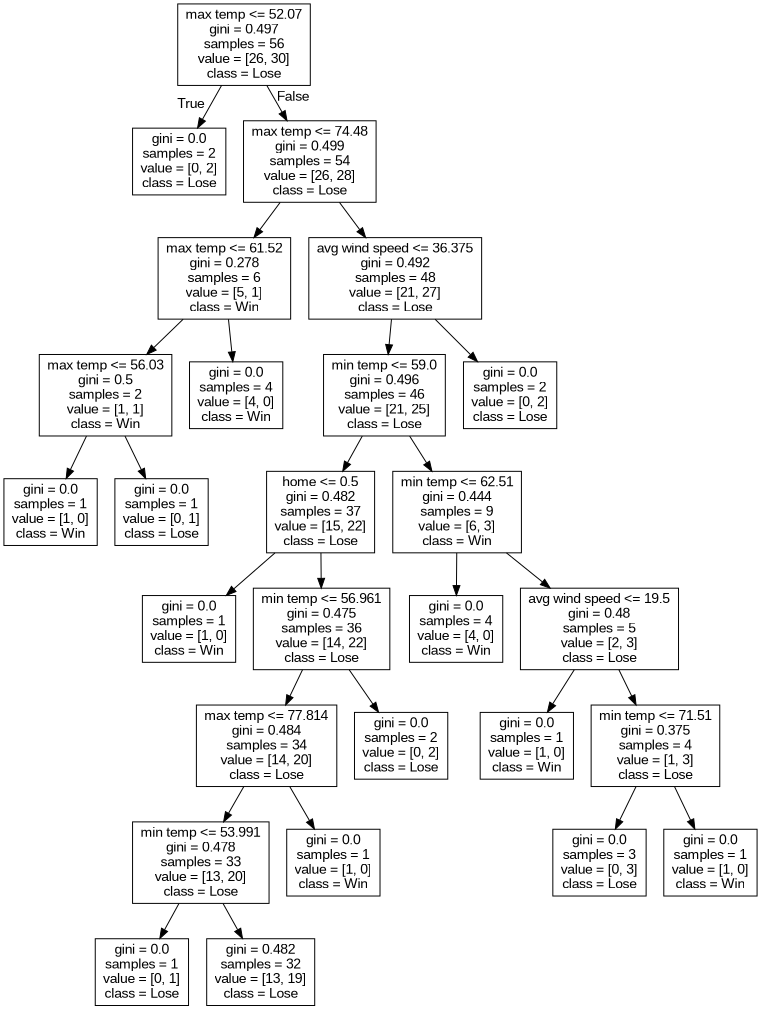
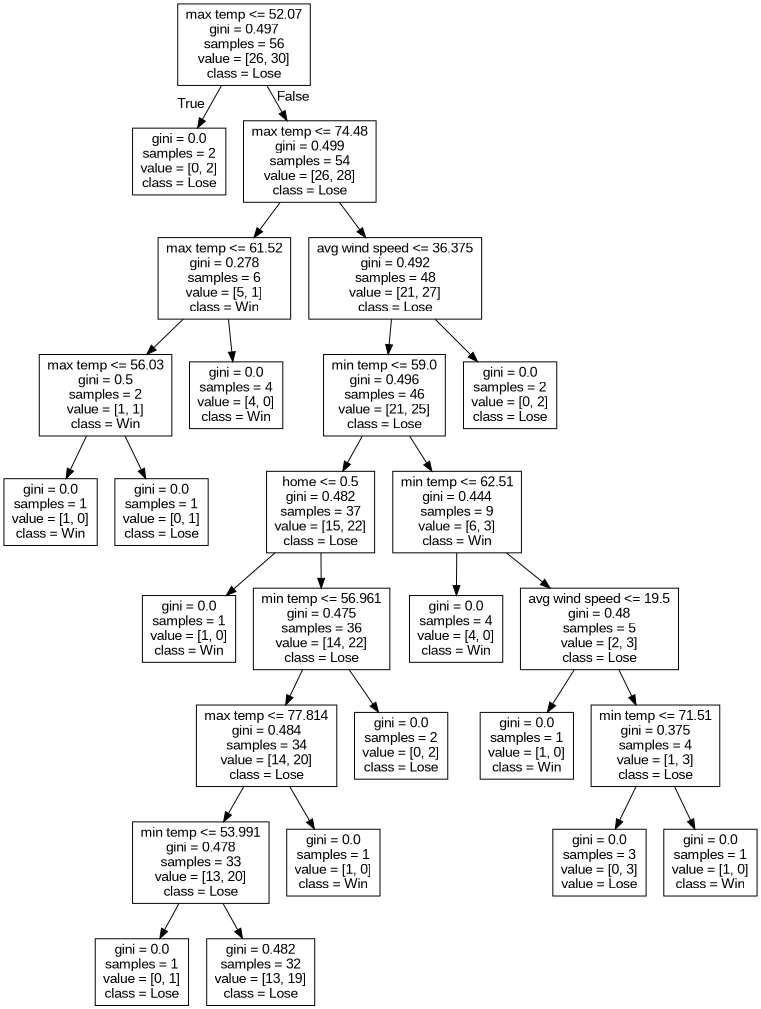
(599, 863) -> (599, 863)
